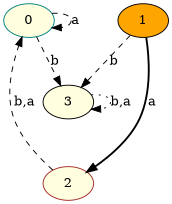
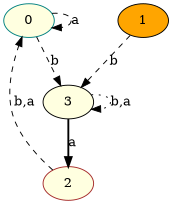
(143, 111) -> (68, 138)
